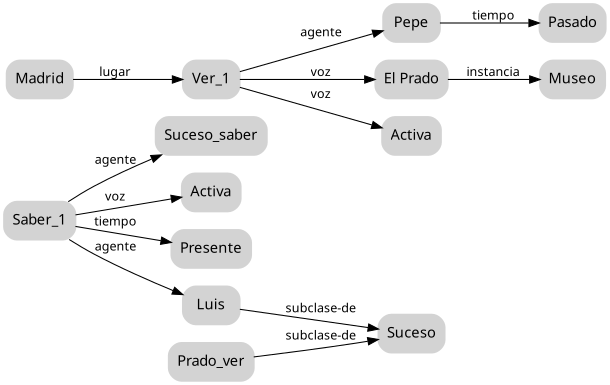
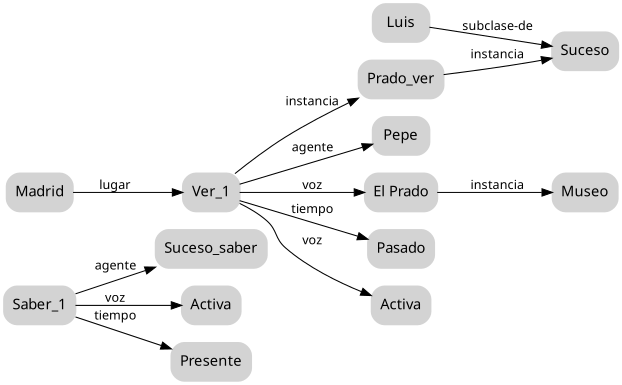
(484, 23) -> (299, 218)
none -> (290, 135)
(120, 267) -> none
(321, 336) -> (498, 55)
